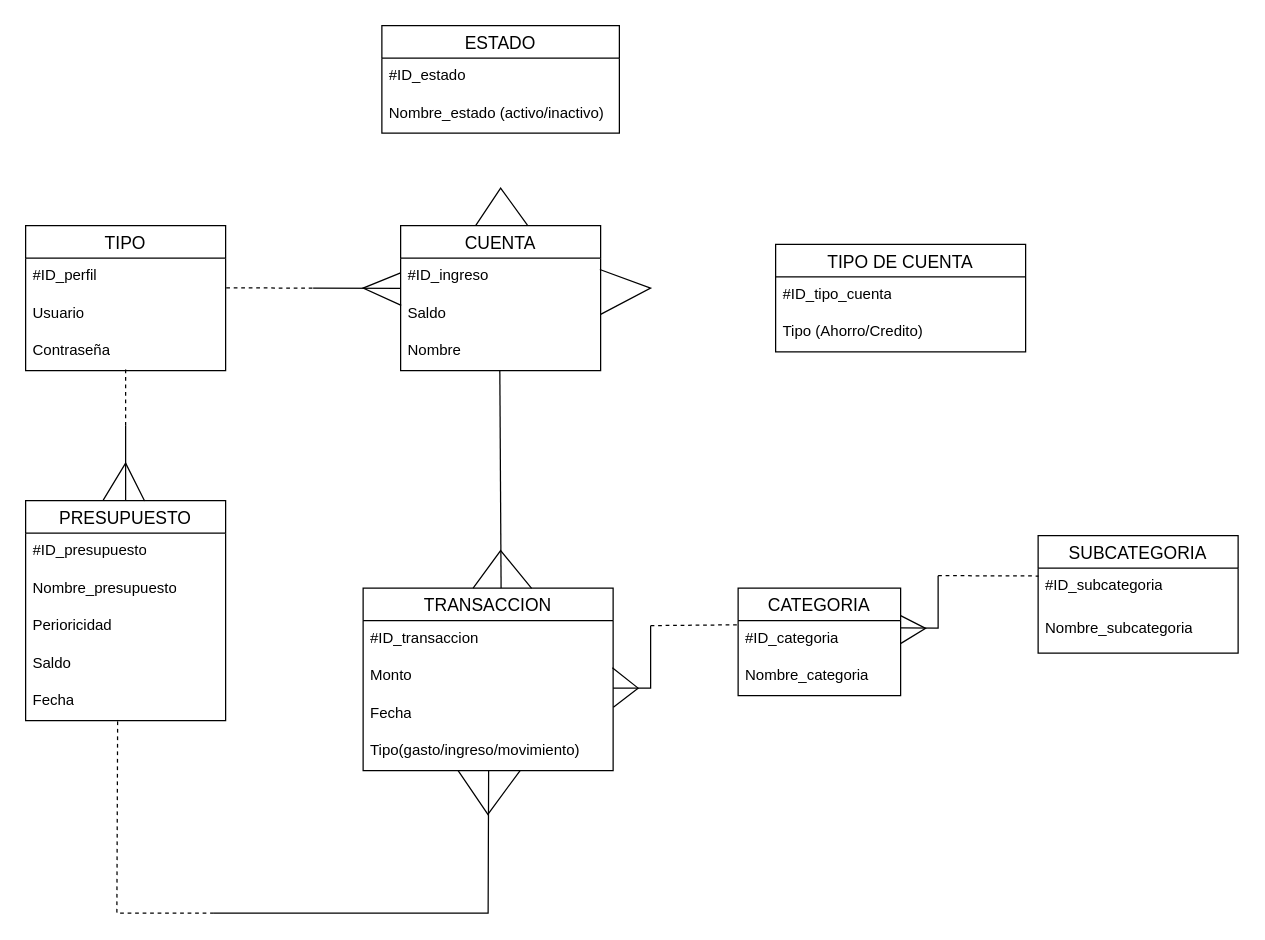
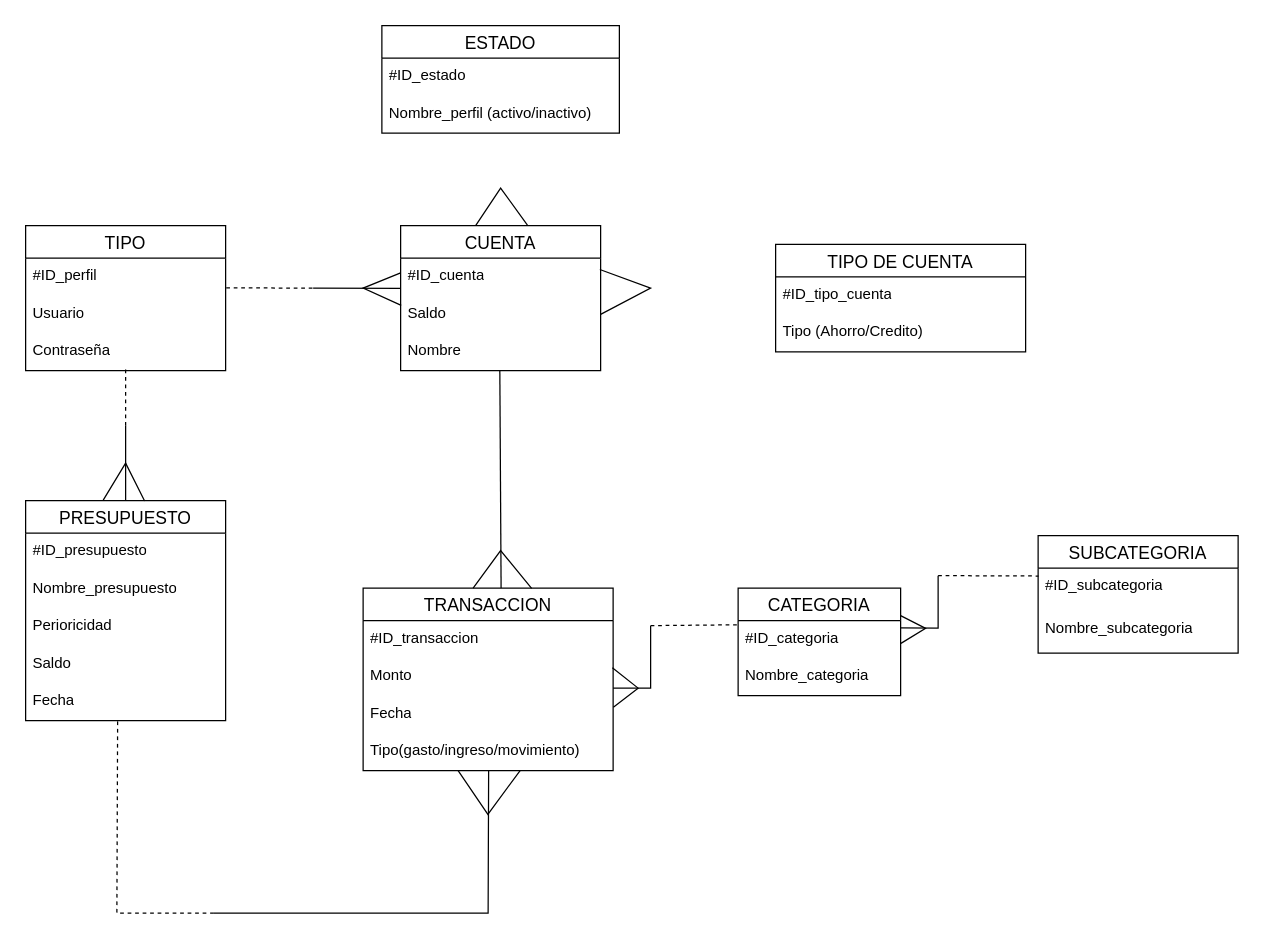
(502, 122) -> (502, 122)
(452, 276) -> (450, 276)
